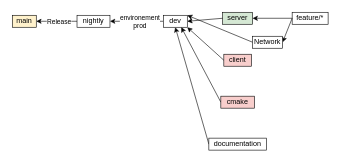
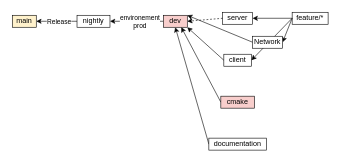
(238, 18) -> (238, 18)
(208, 20) -> (208, 20)
(176, 21) -> (176, 21)
none -> (277, 34)
(238, 60) -> (238, 60)
